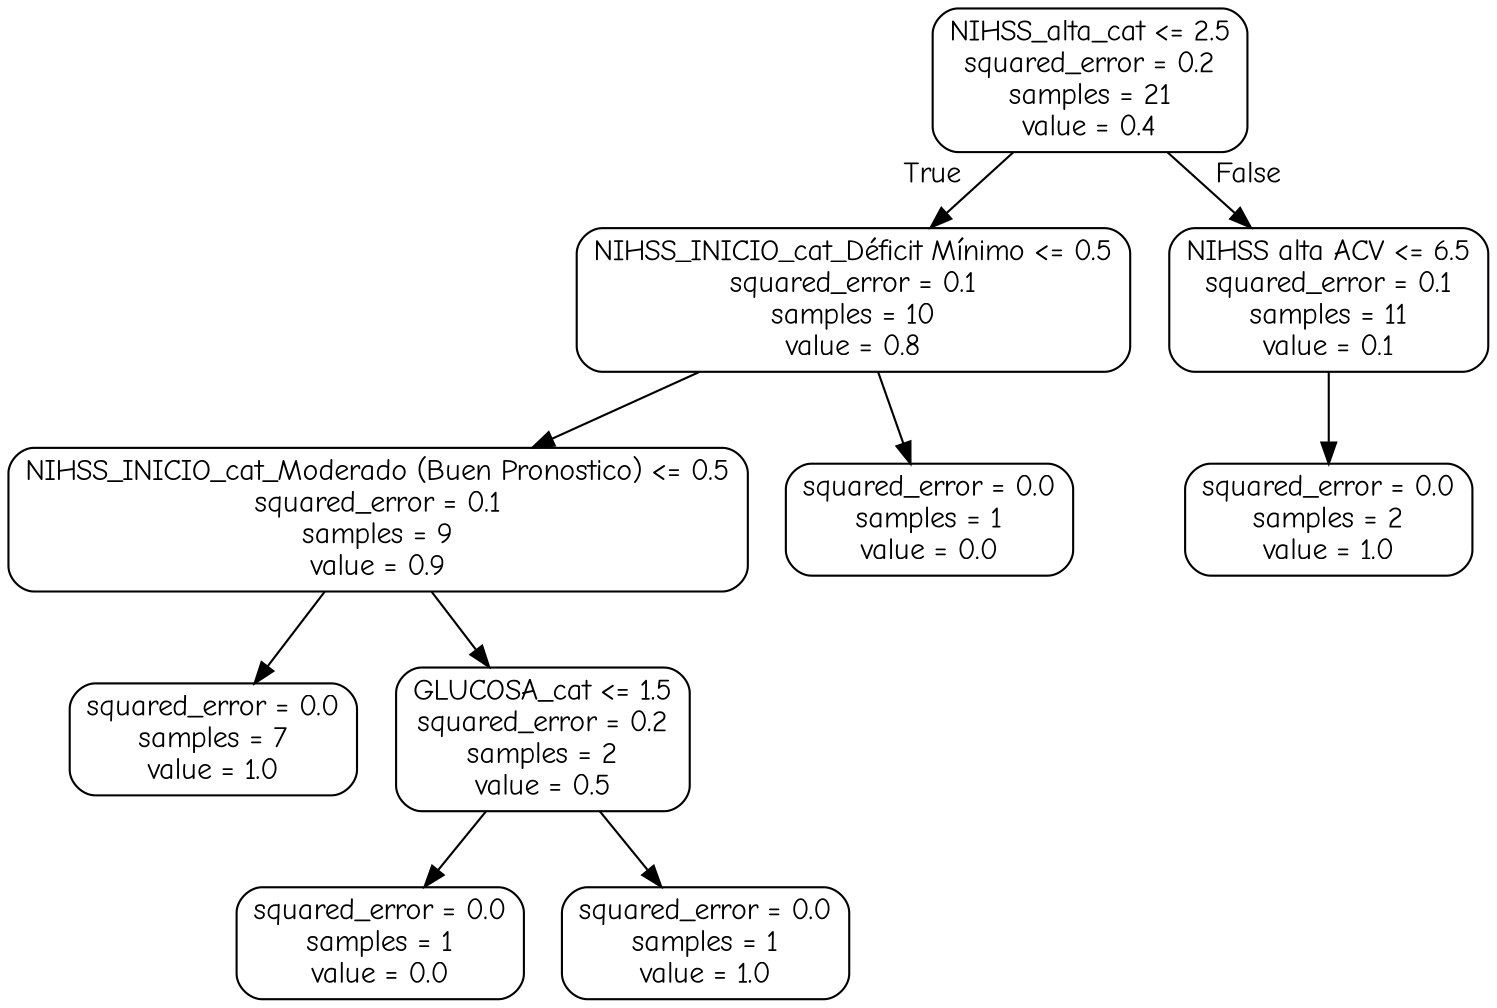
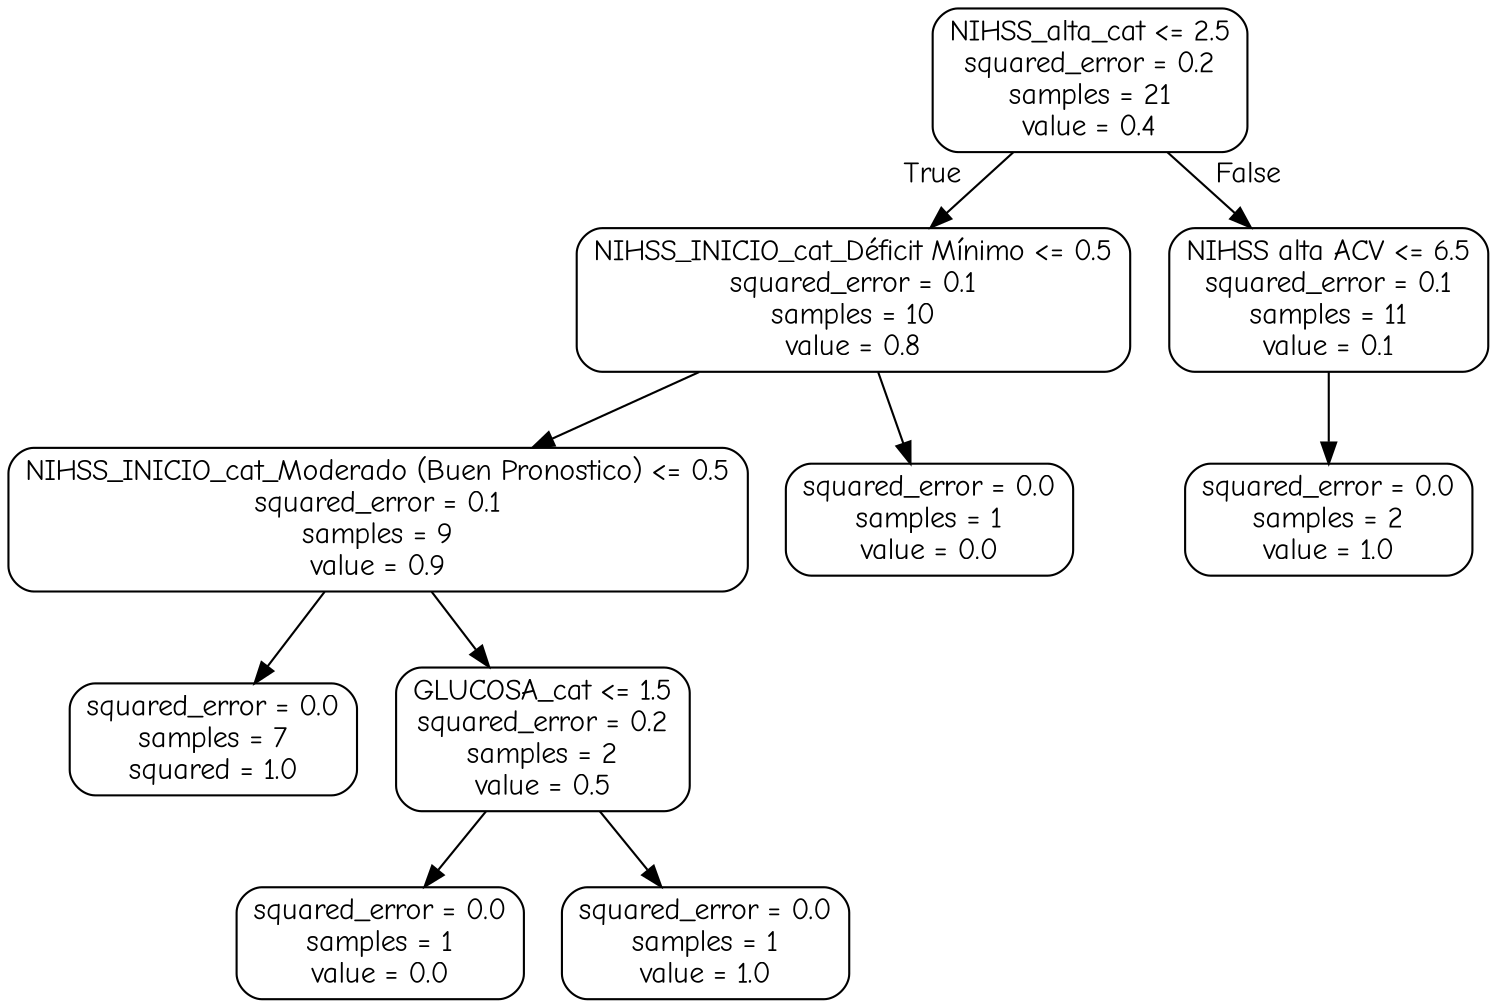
(213, 739) -> (213, 739)
